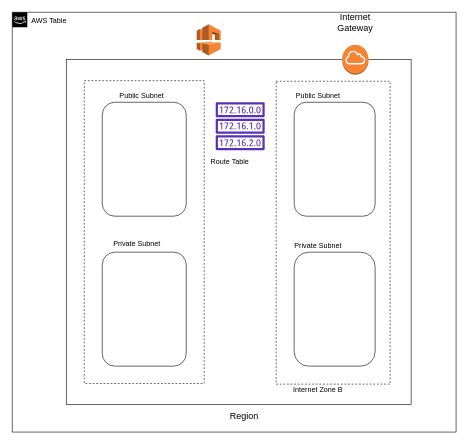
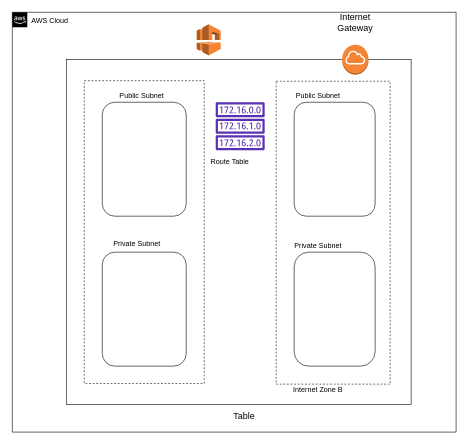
(48, 21) -> (48, 21)
(245, 416) -> (245, 416)
